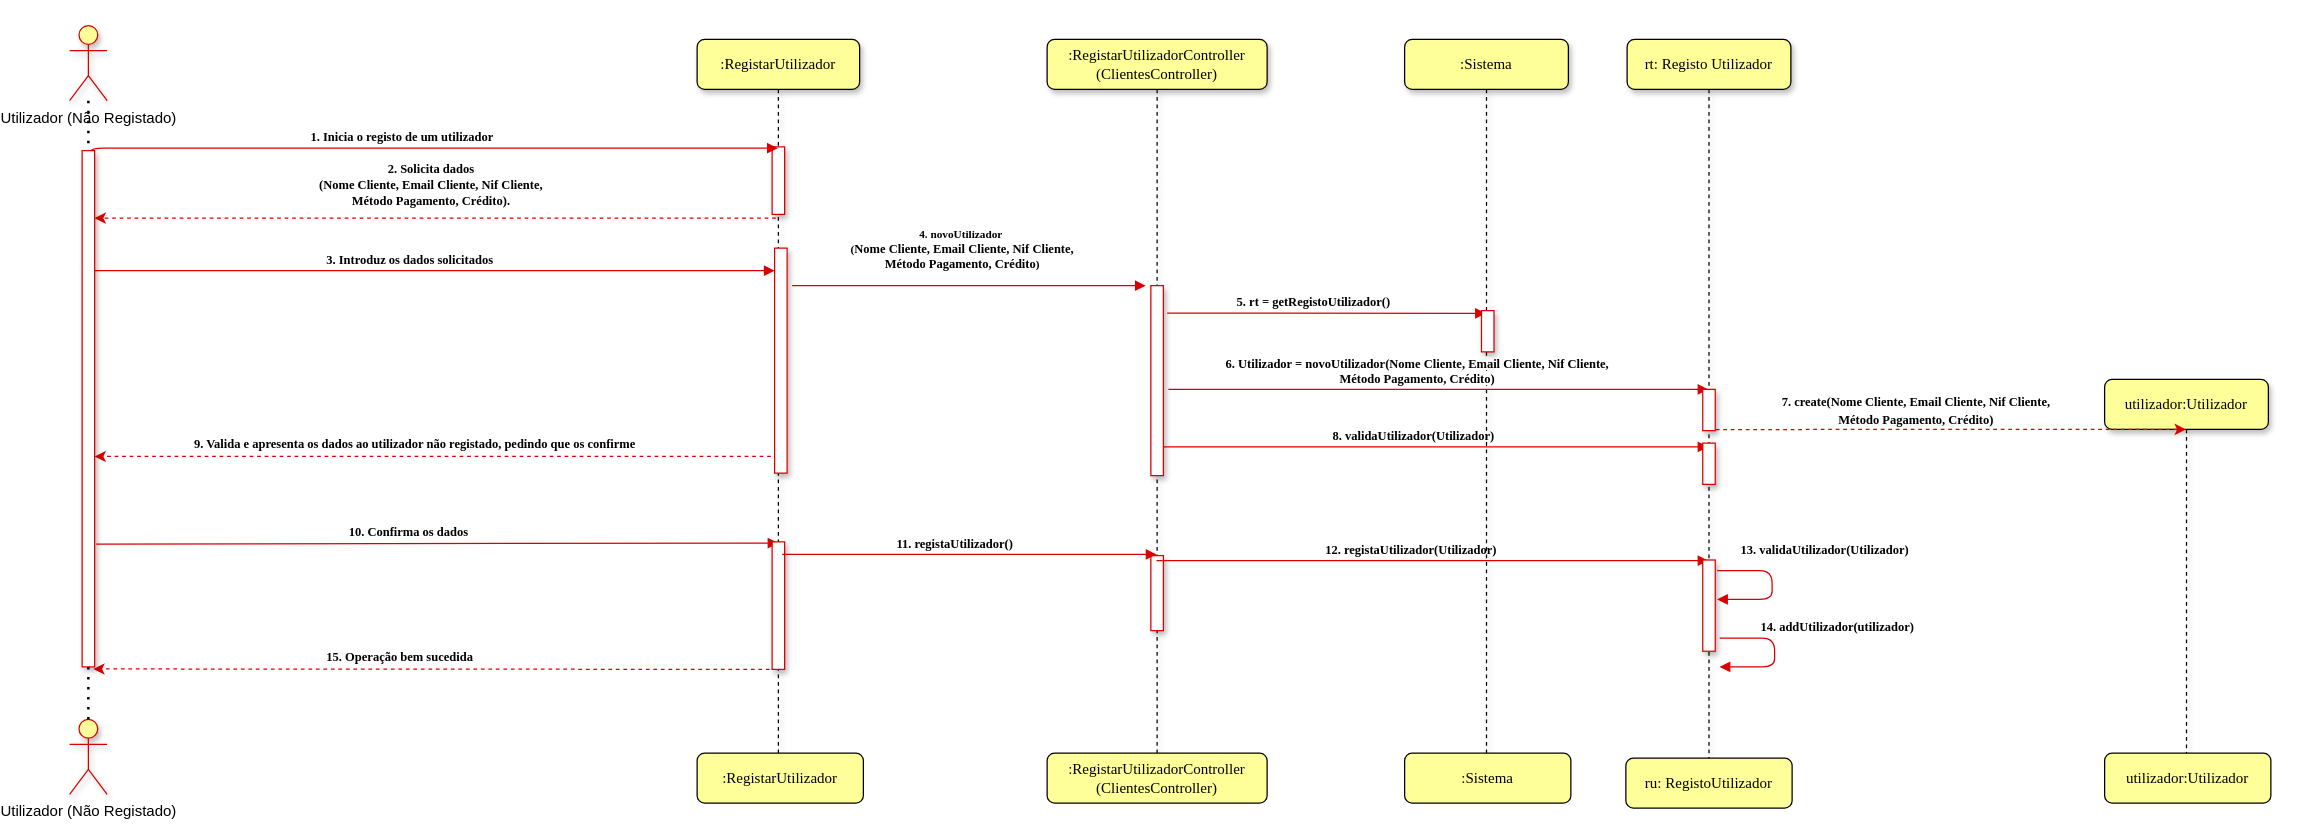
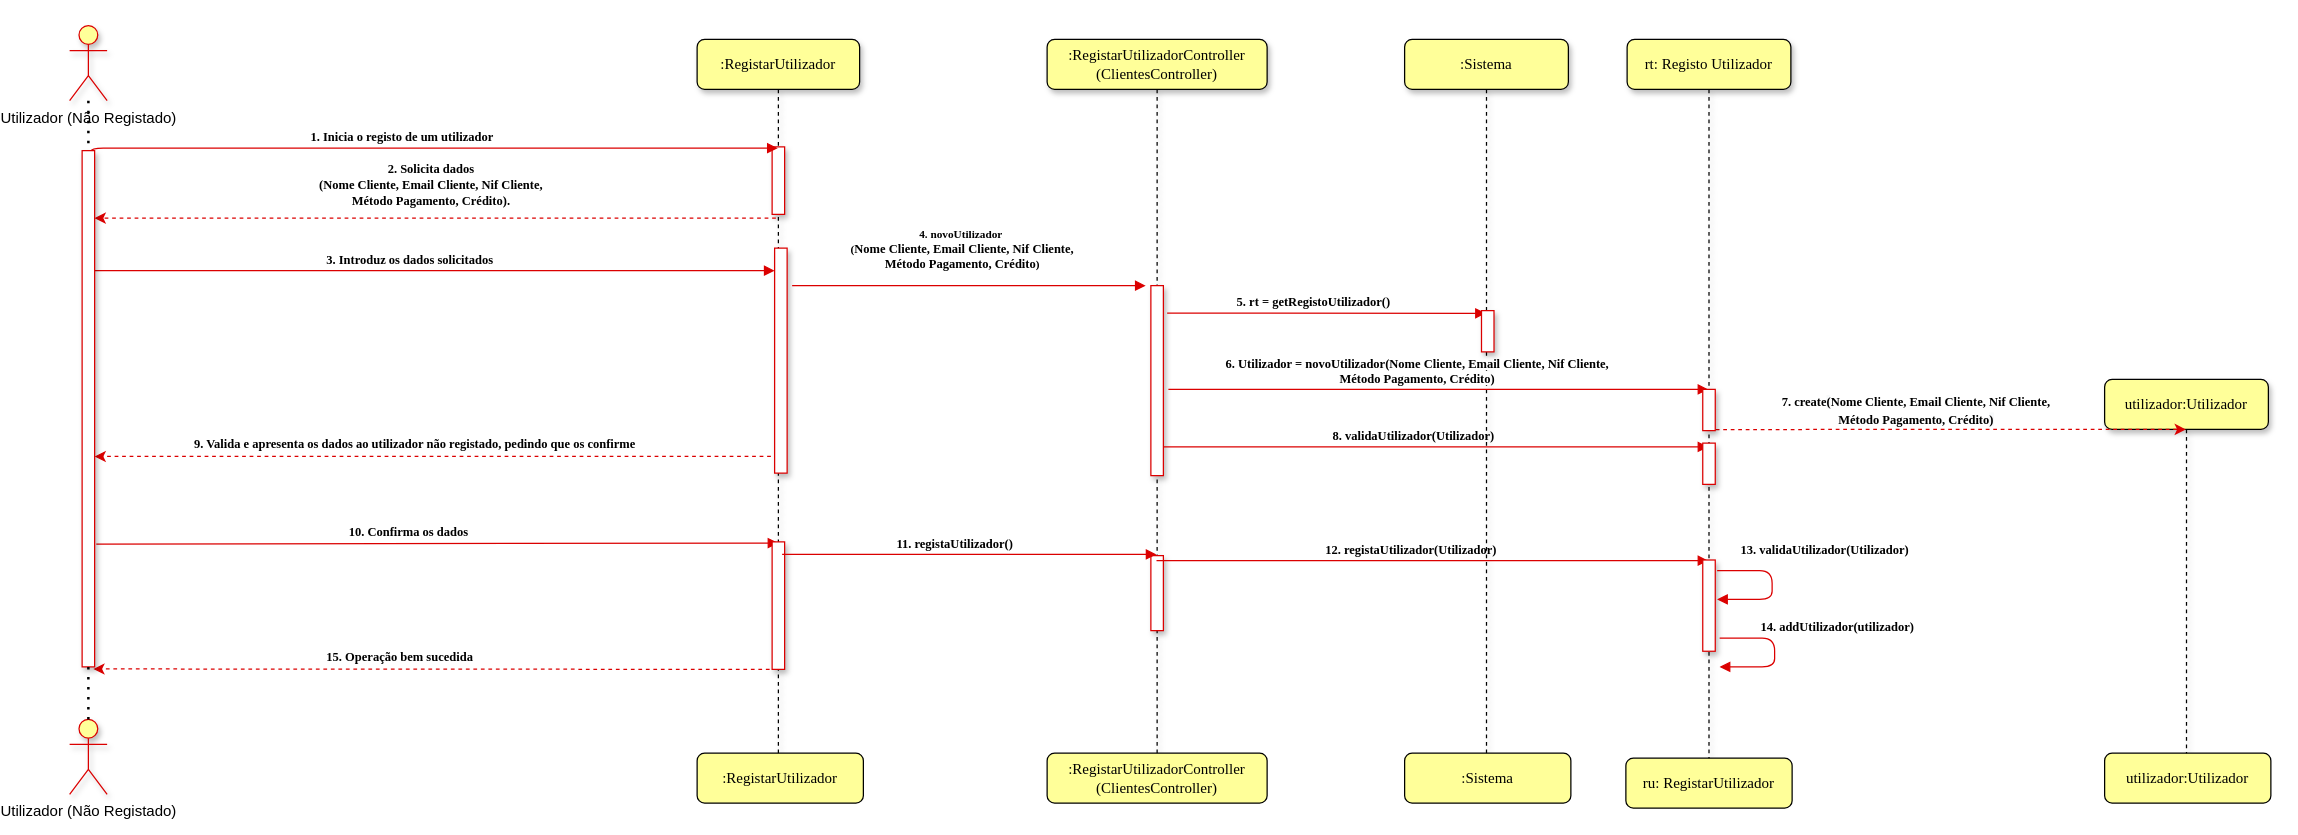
(1709, 783) -> (1709, 783)
